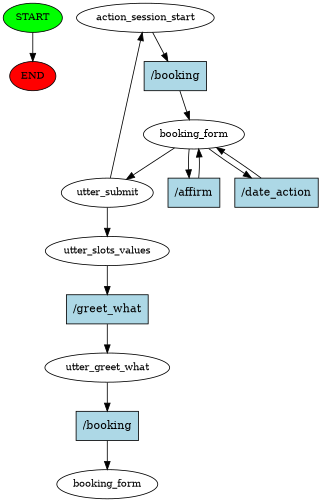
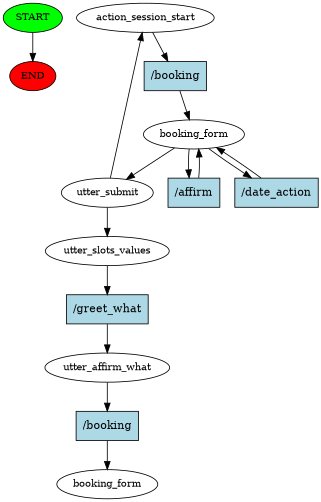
(107, 368) -> (107, 368)
